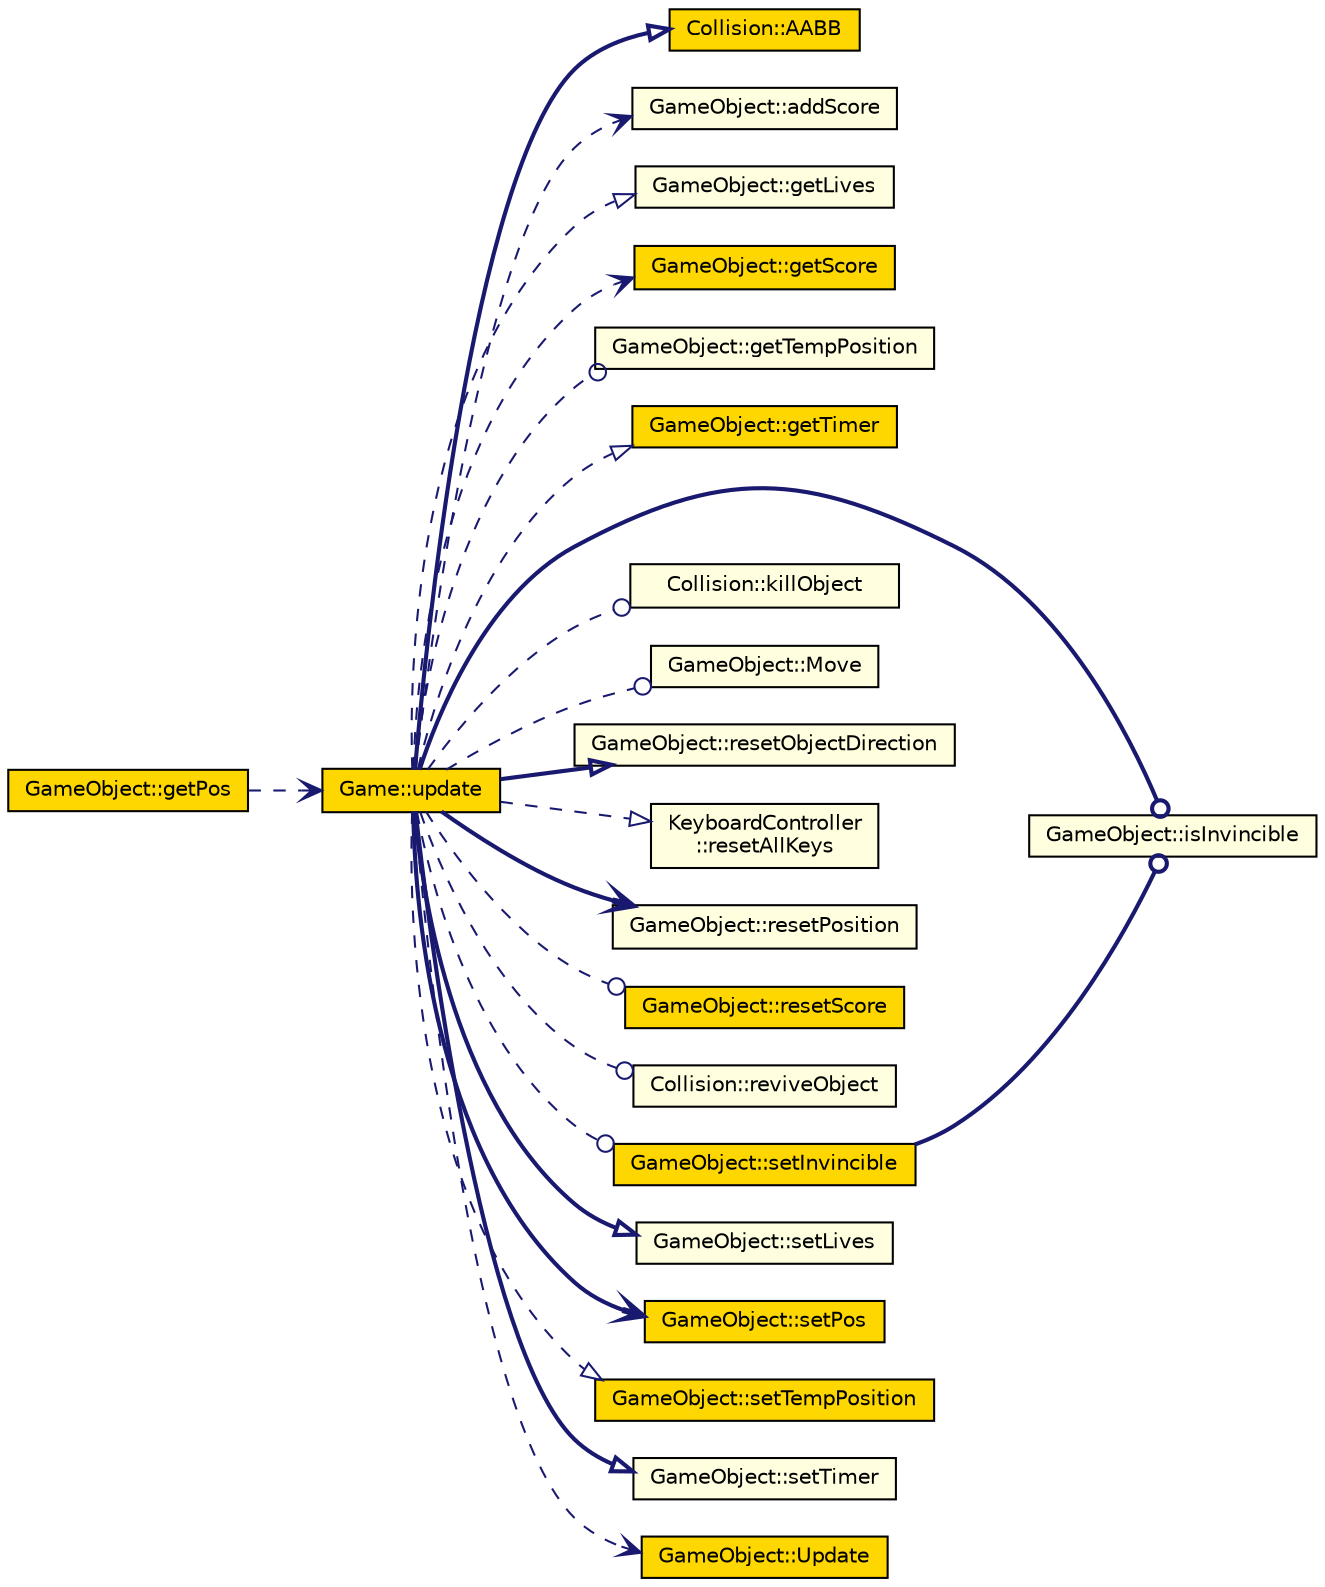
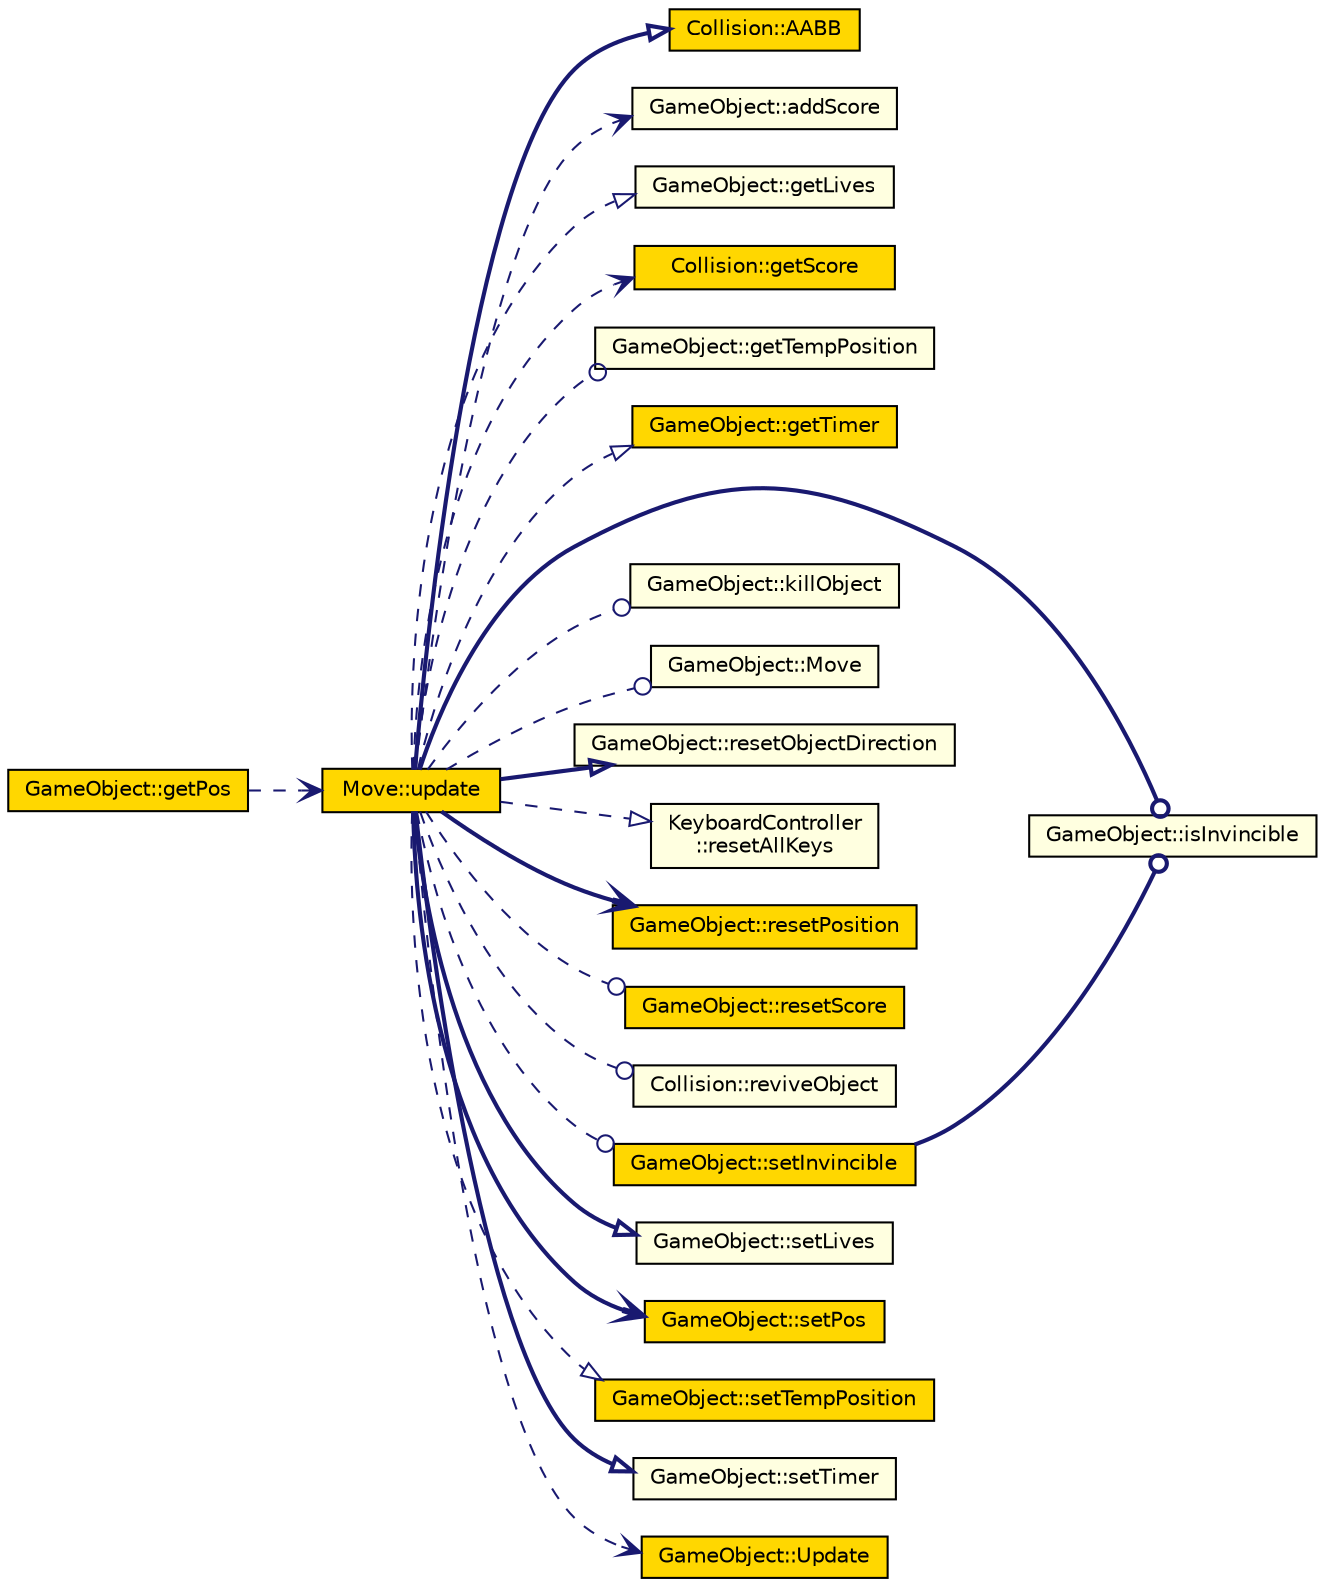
(765, 268) -> (765, 268)
(765, 586) -> (765, 586)
(411, 791) -> (411, 791)
(765, 927) -> (765, 927)
